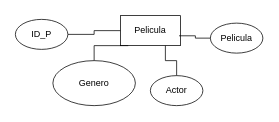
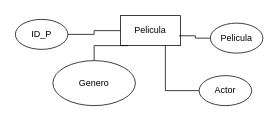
(177, 90) -> (225, 90)
